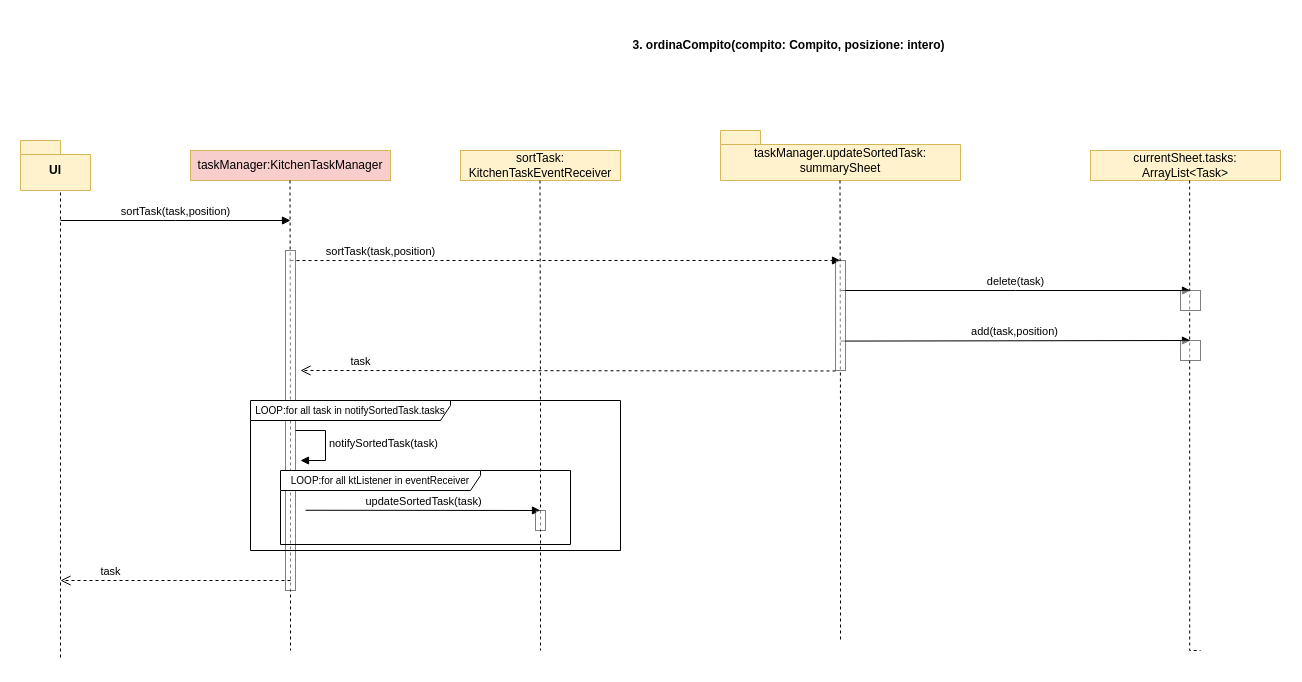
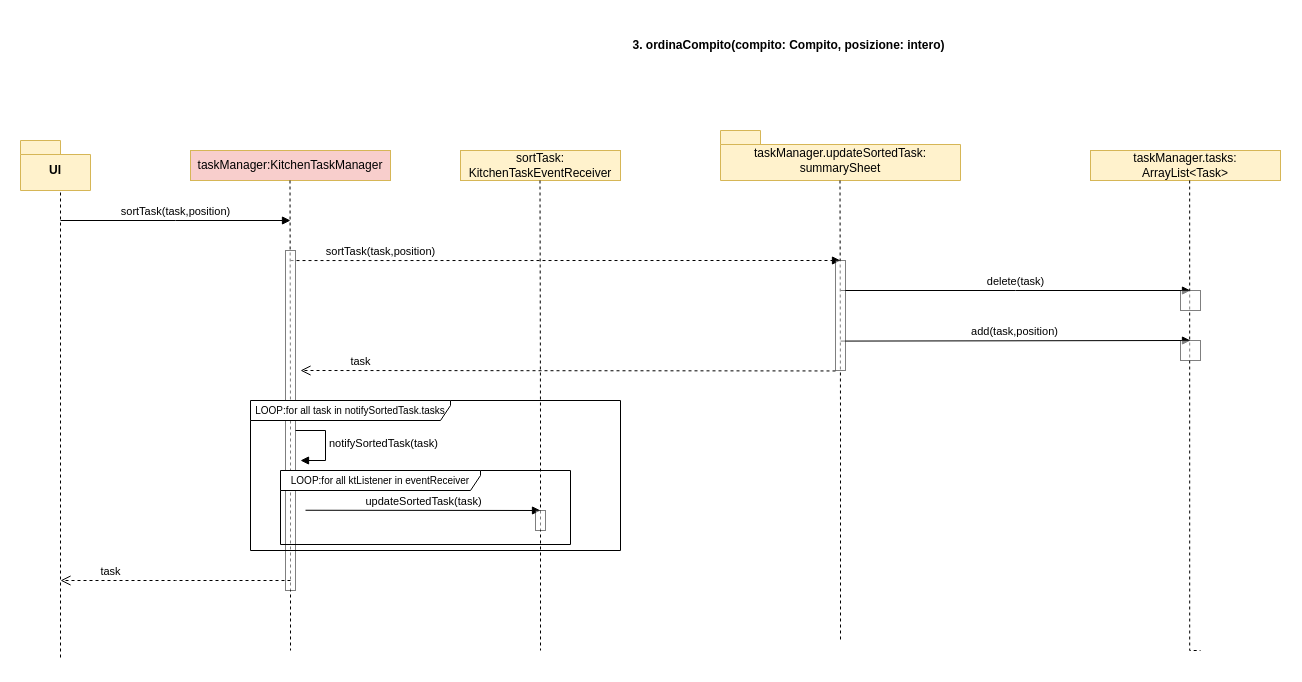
(1186, 166) -> (1186, 166)
